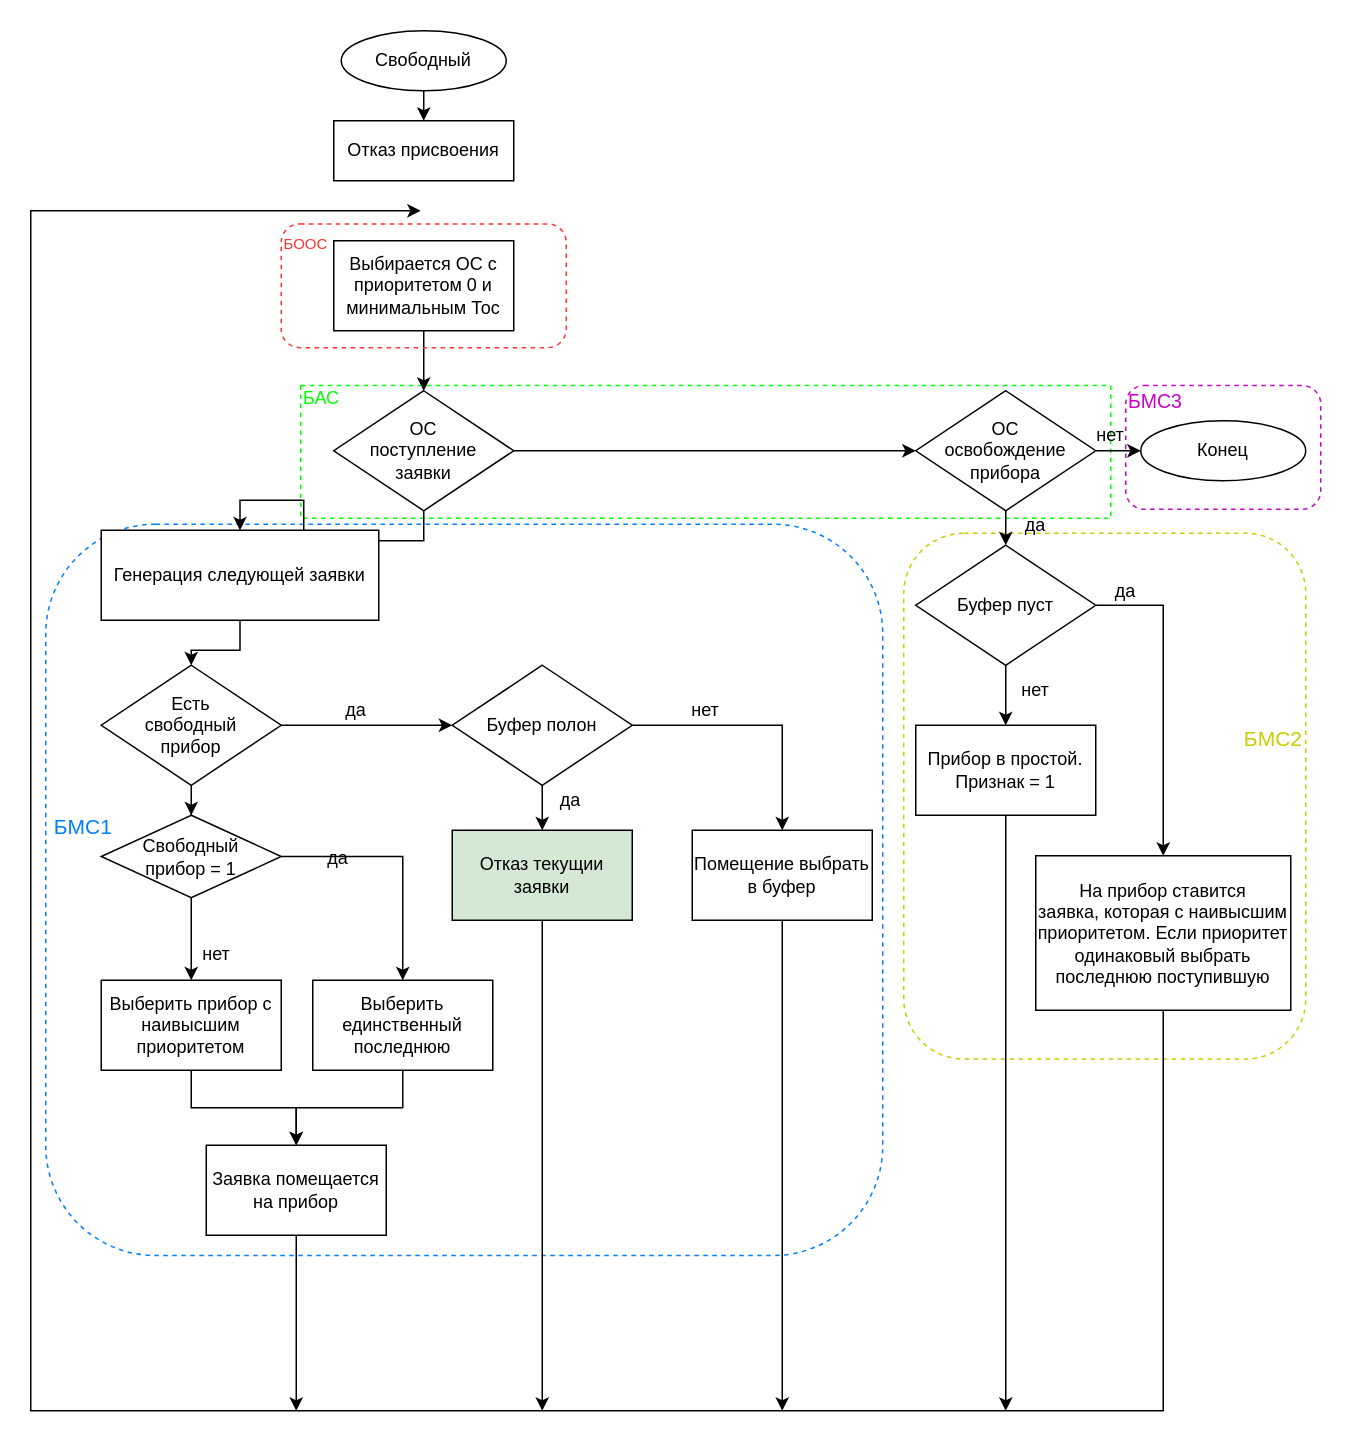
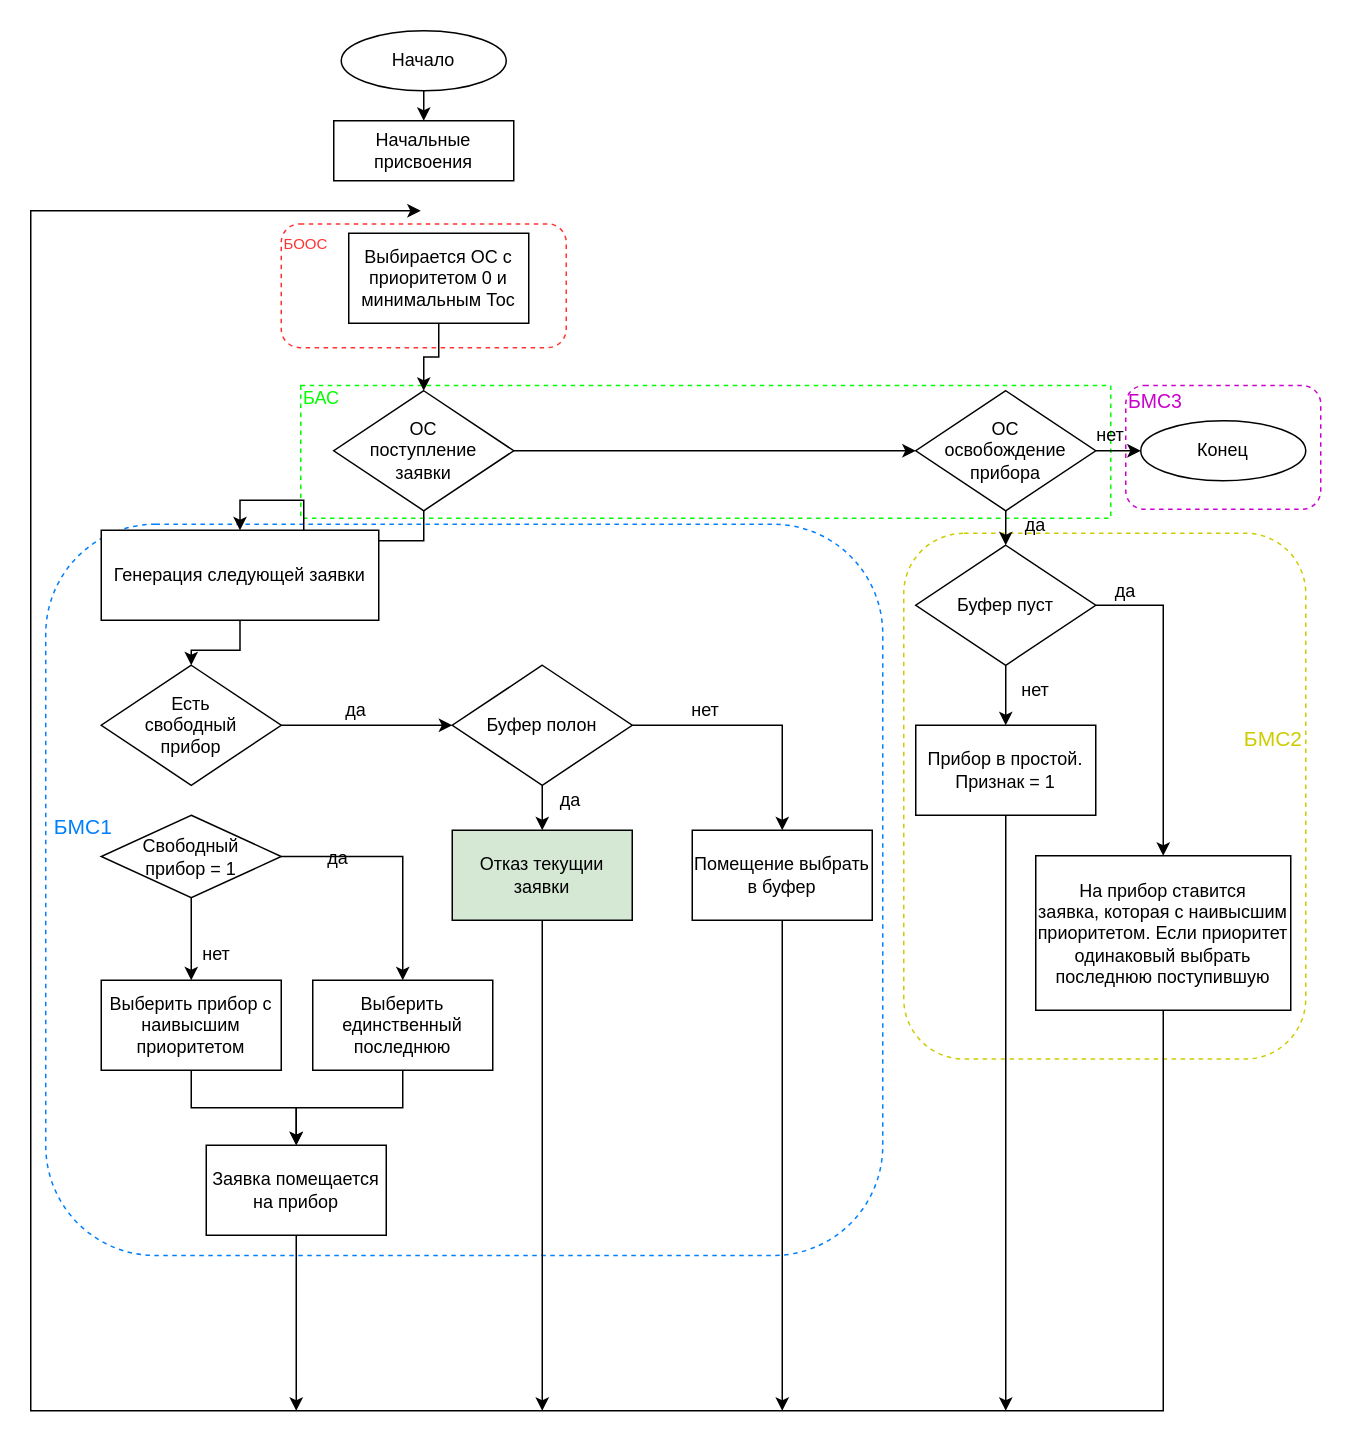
(424, 61) -> (424, 61)
(424, 151) -> (424, 151)
(424, 286) -> (439, 278)
(191, 805) -> none
